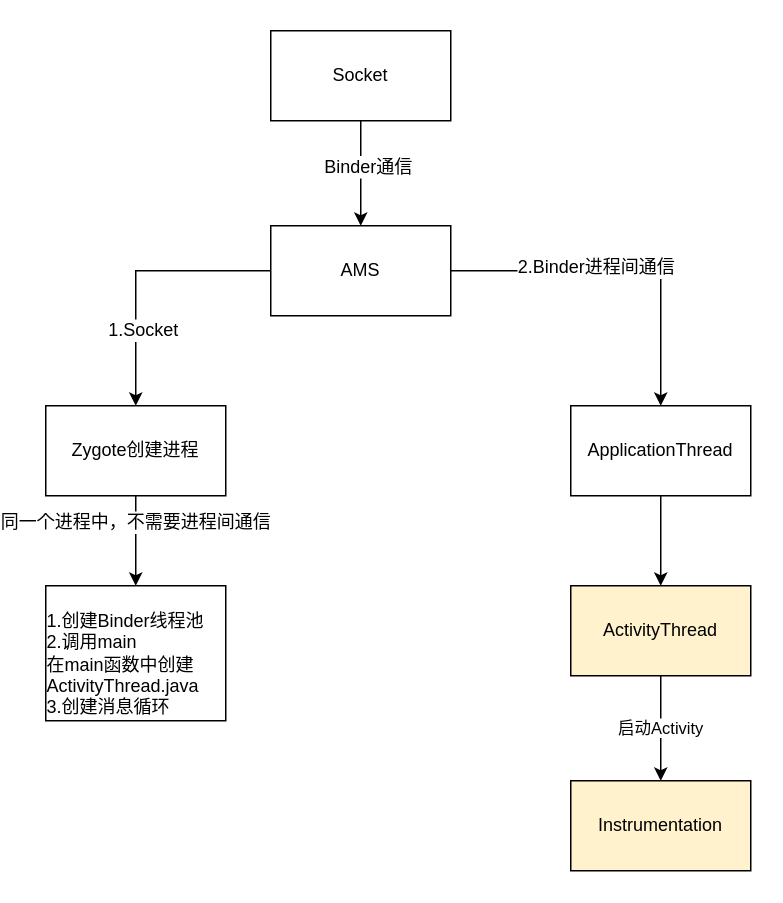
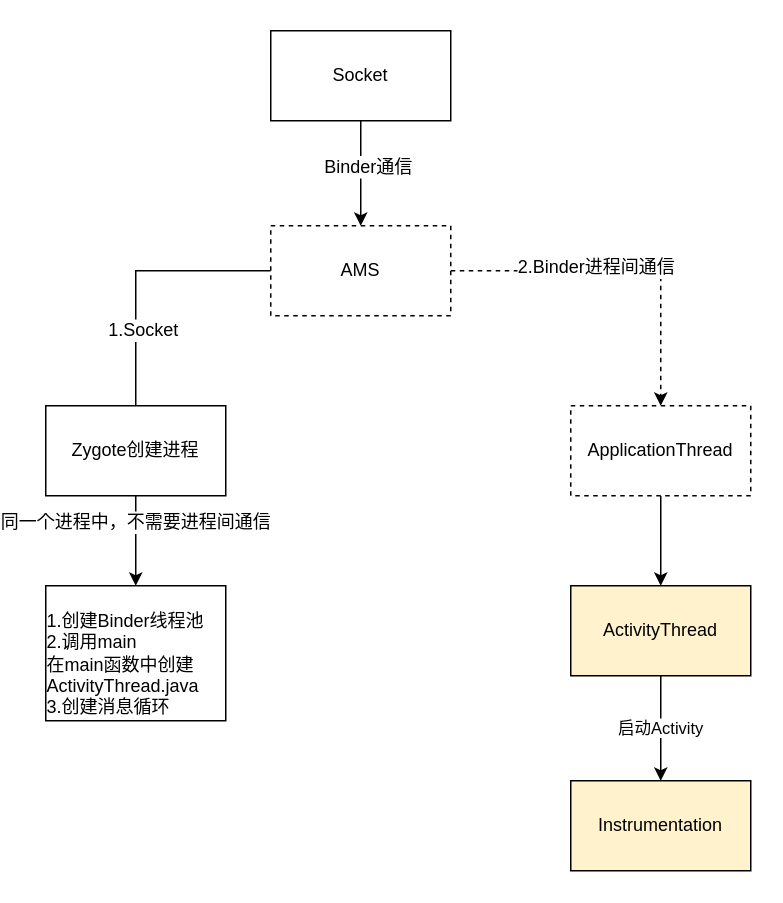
(361, 271) -> (361, 271)
(661, 337) -> (661, 337)
(136, 394) -> (136, 398)
(661, 451) -> (661, 451)
